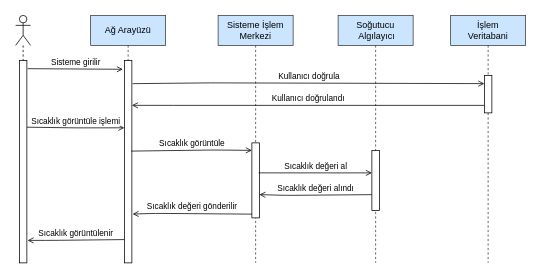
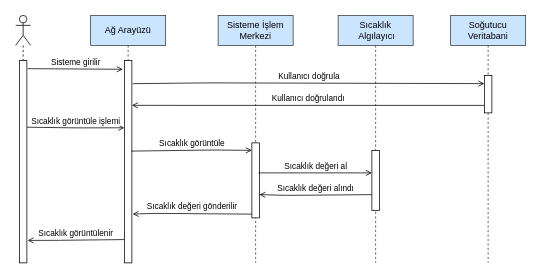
(375, 30) -> (375, 30)
(488, 30) -> (488, 30)
